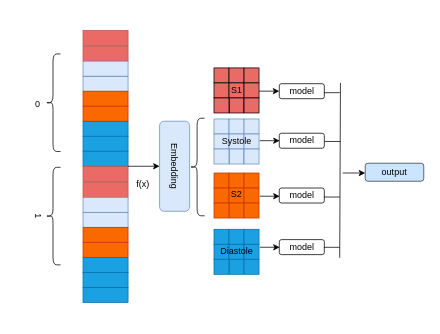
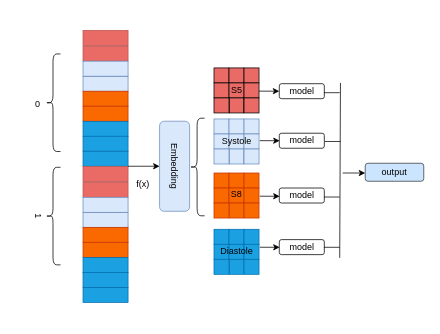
(237, 90) -> (237, 90)
(236, 195) -> (236, 195)
